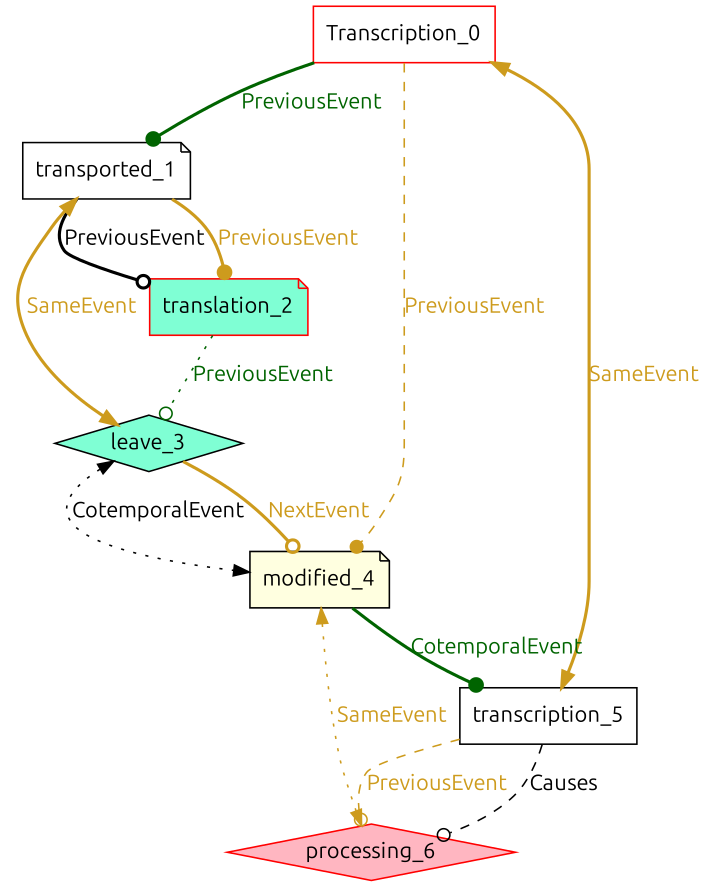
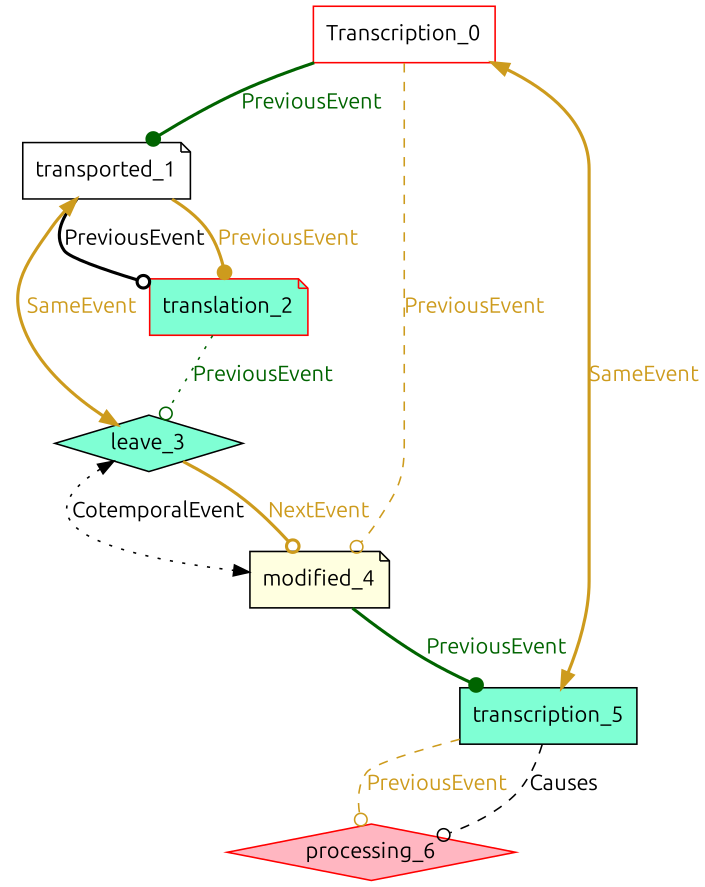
(404, 309) -> (404, 309)
(497, 648) -> (497, 648)
(548, 716) -> (548, 716)
(333, 719) -> none
